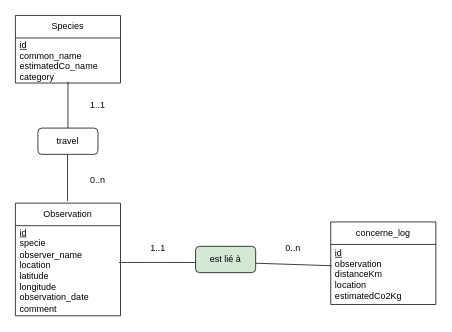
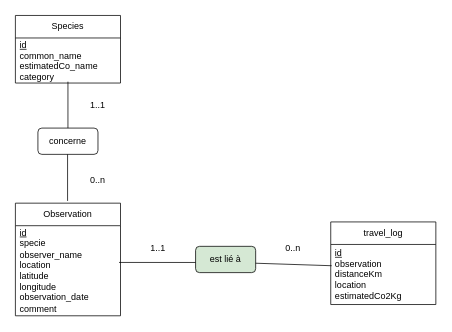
(68, 141) -> (68, 141)
(383, 233) -> (383, 233)
